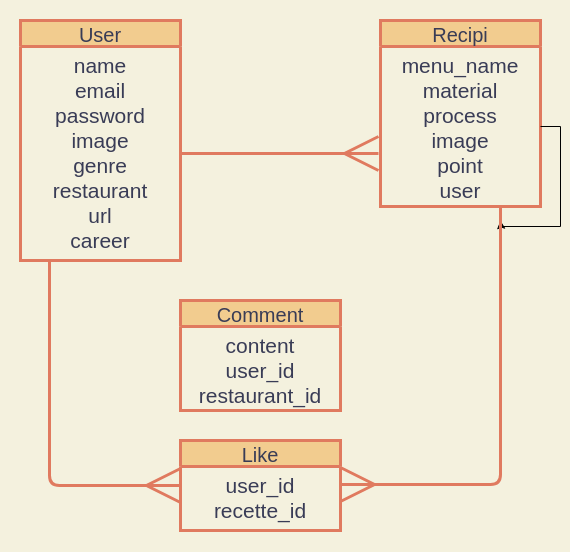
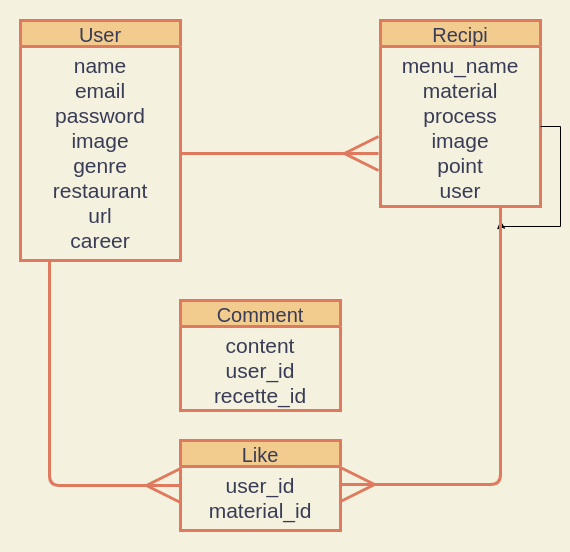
(260, 346) -> (260, 346)
(260, 486) -> (260, 486)
